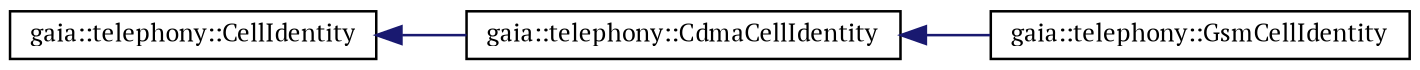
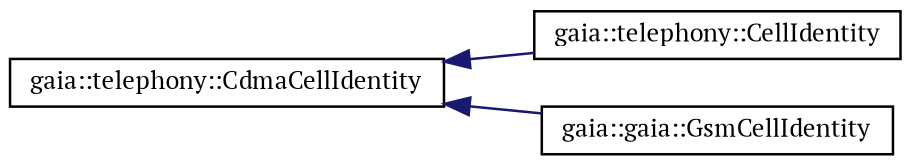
(434, 35) -> (502, 56)
(1200, 35) -> (717, 130)
